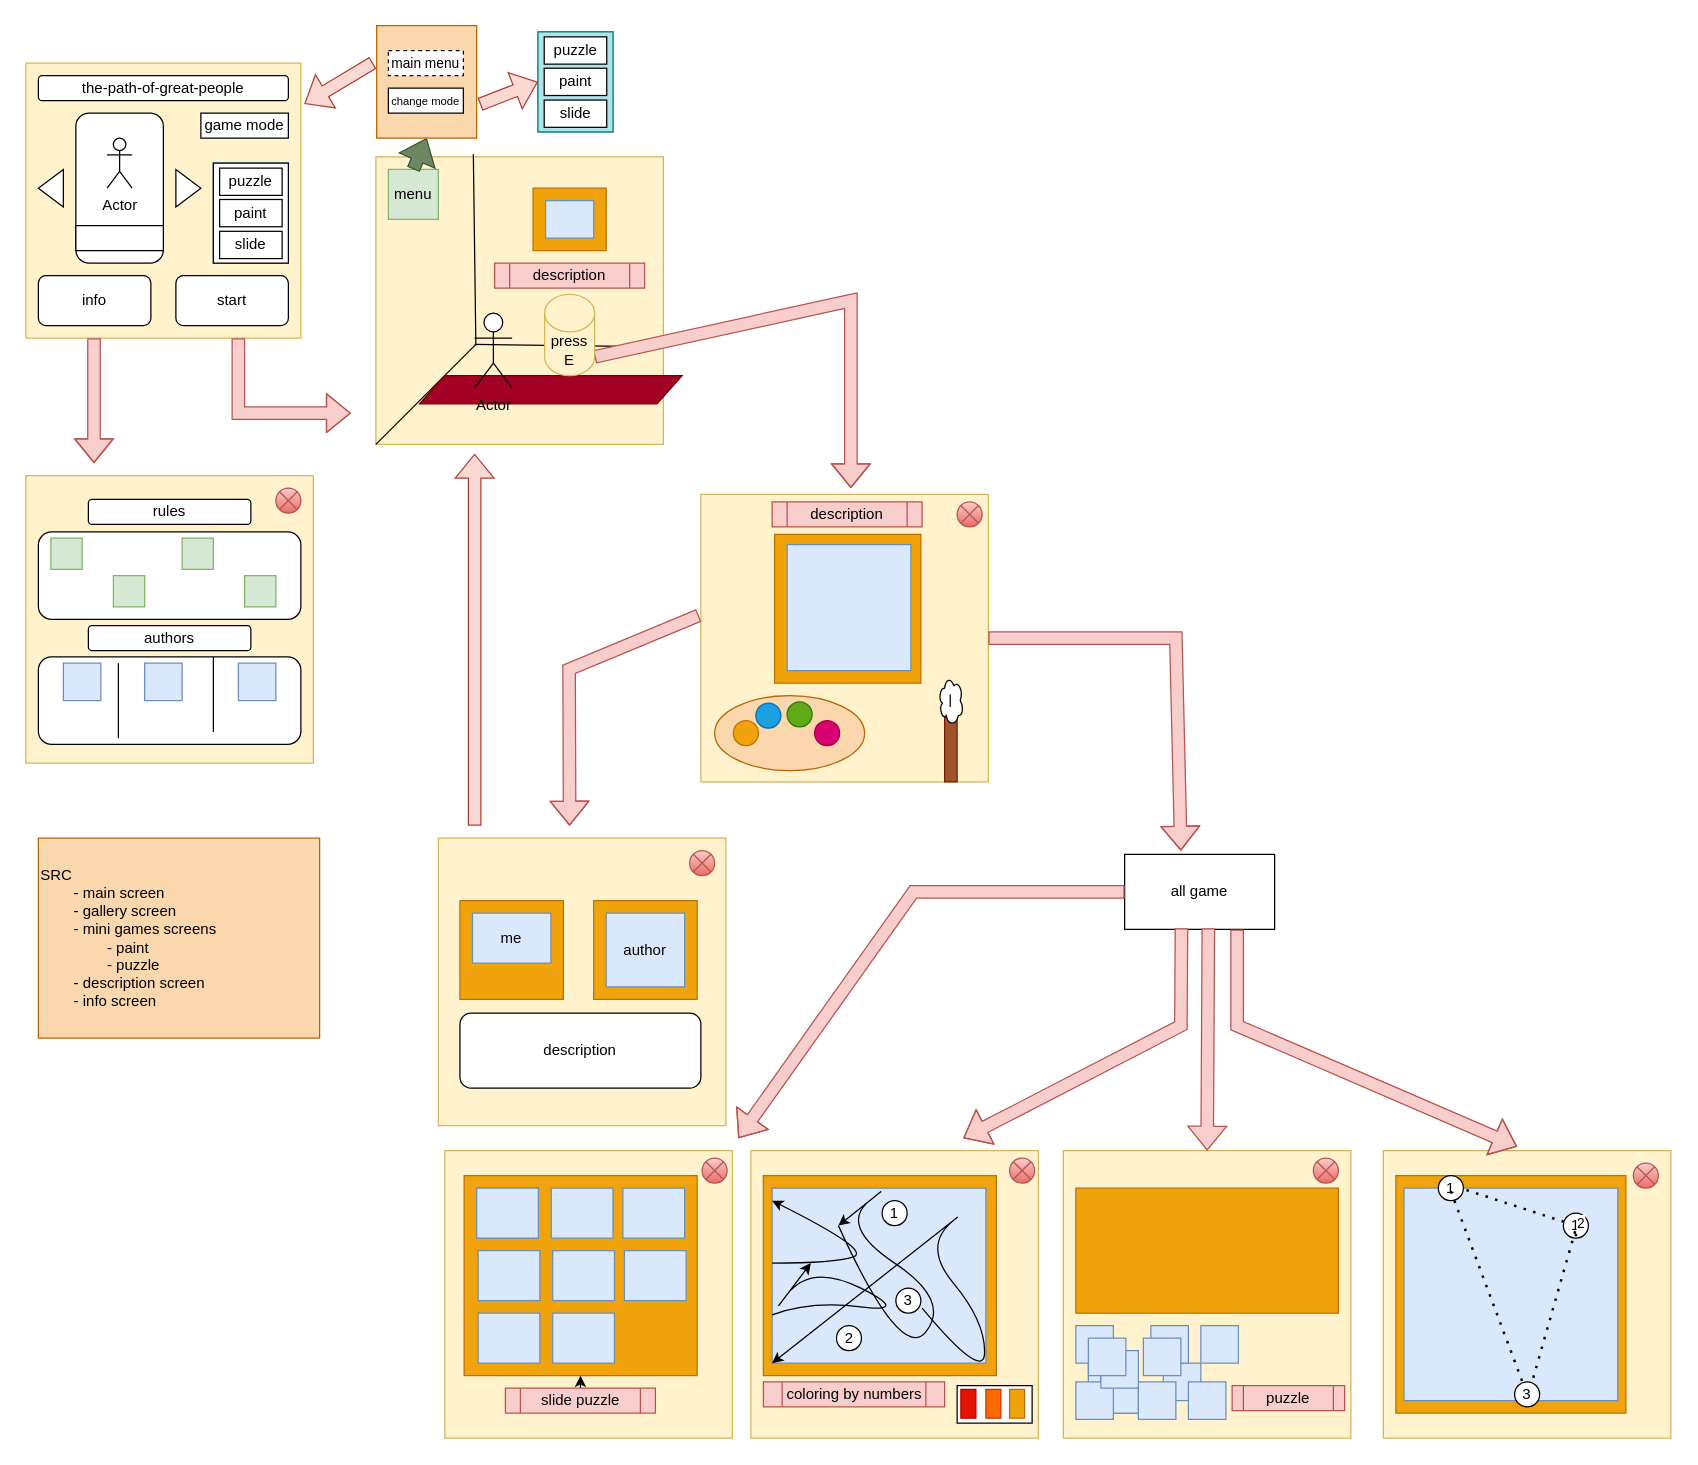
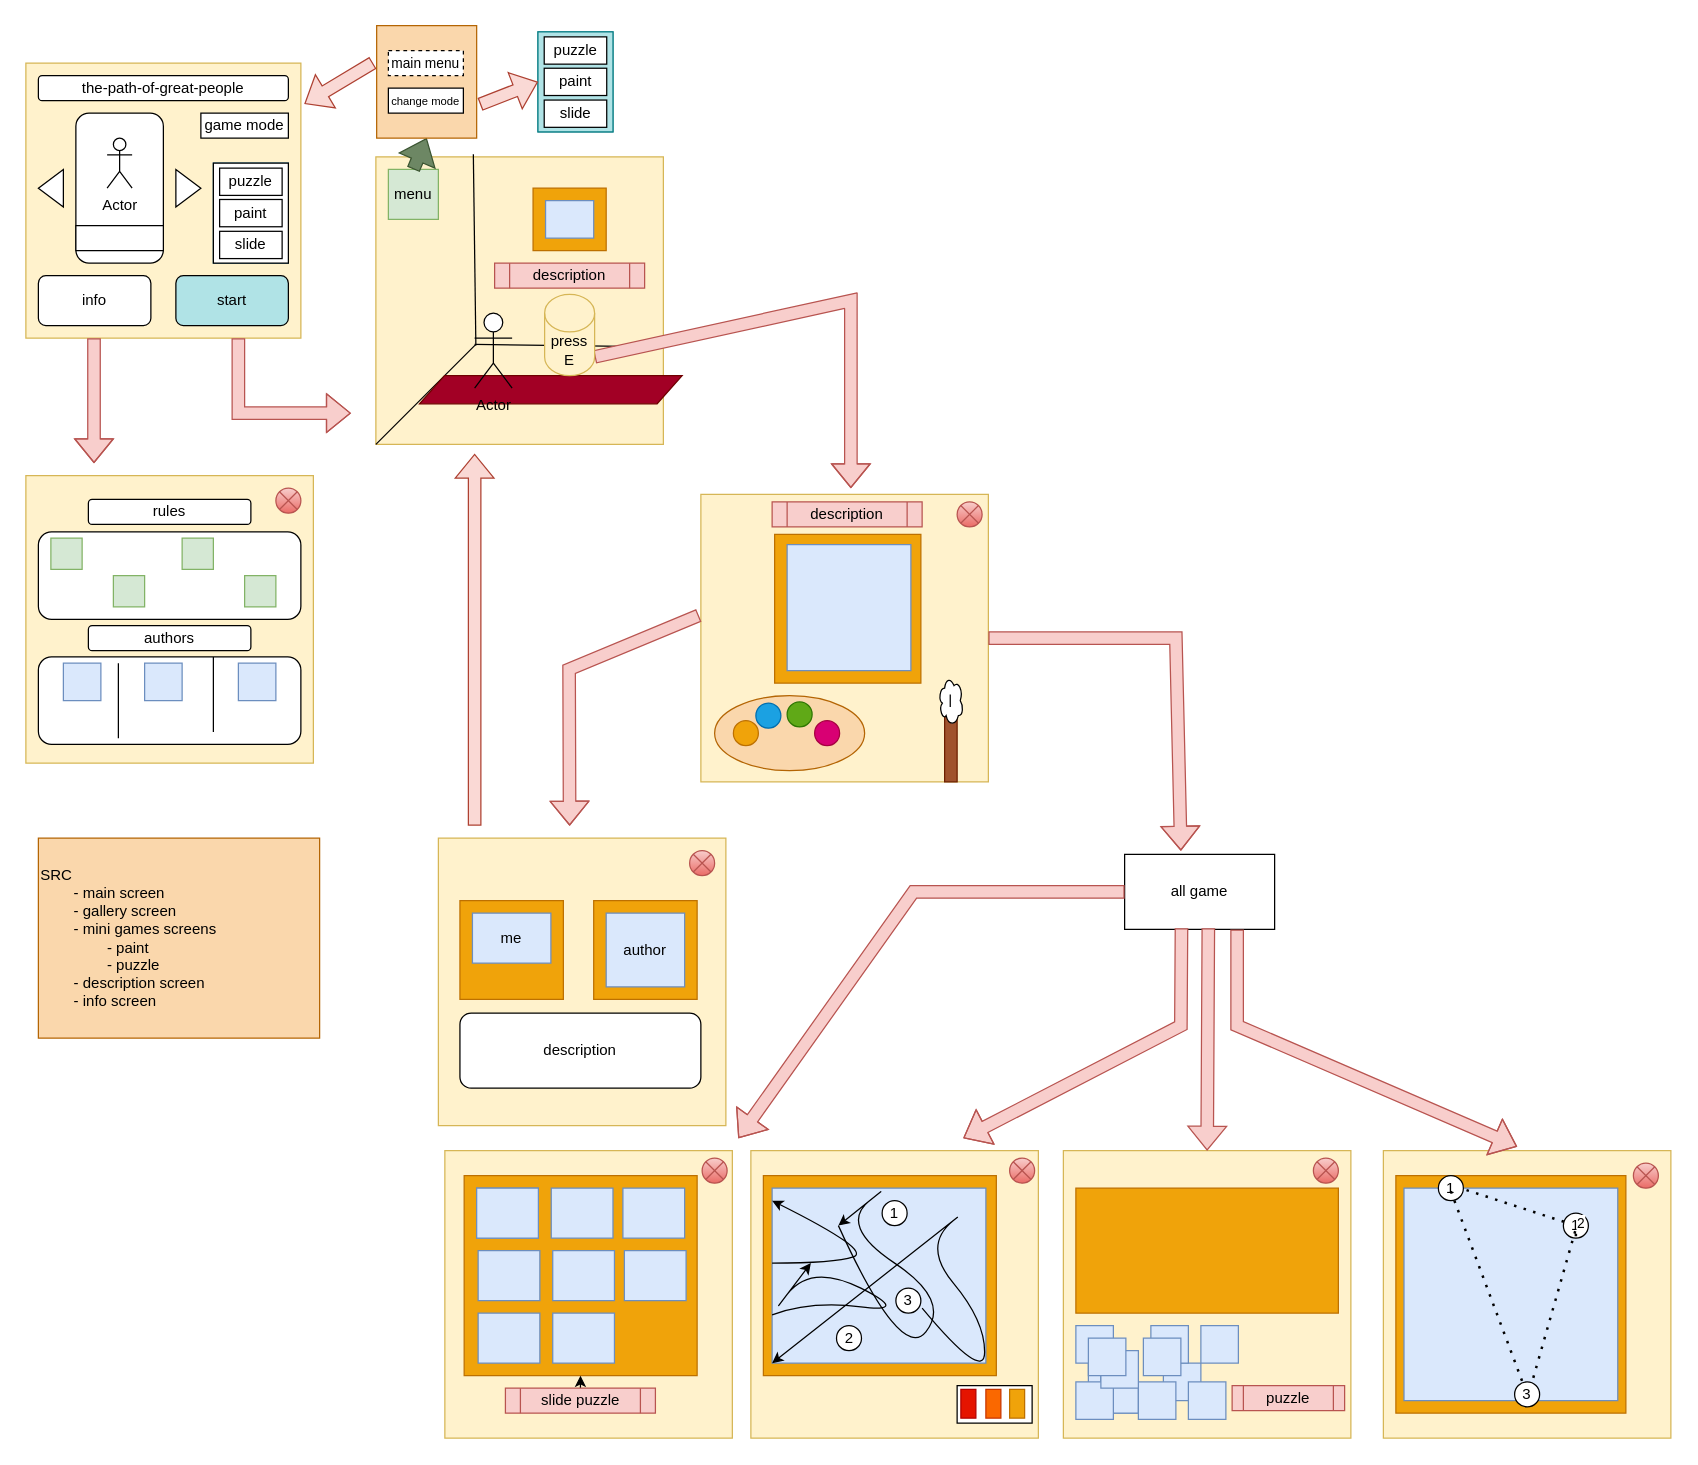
(232, 301) -> (232, 301)
(854, 1394) -> none
